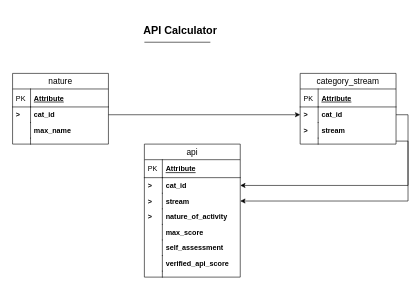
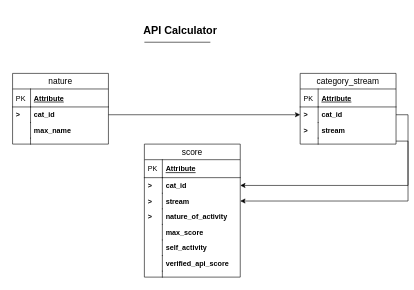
(192, 153) -> (192, 153)
(195, 248) -> (189, 248)
